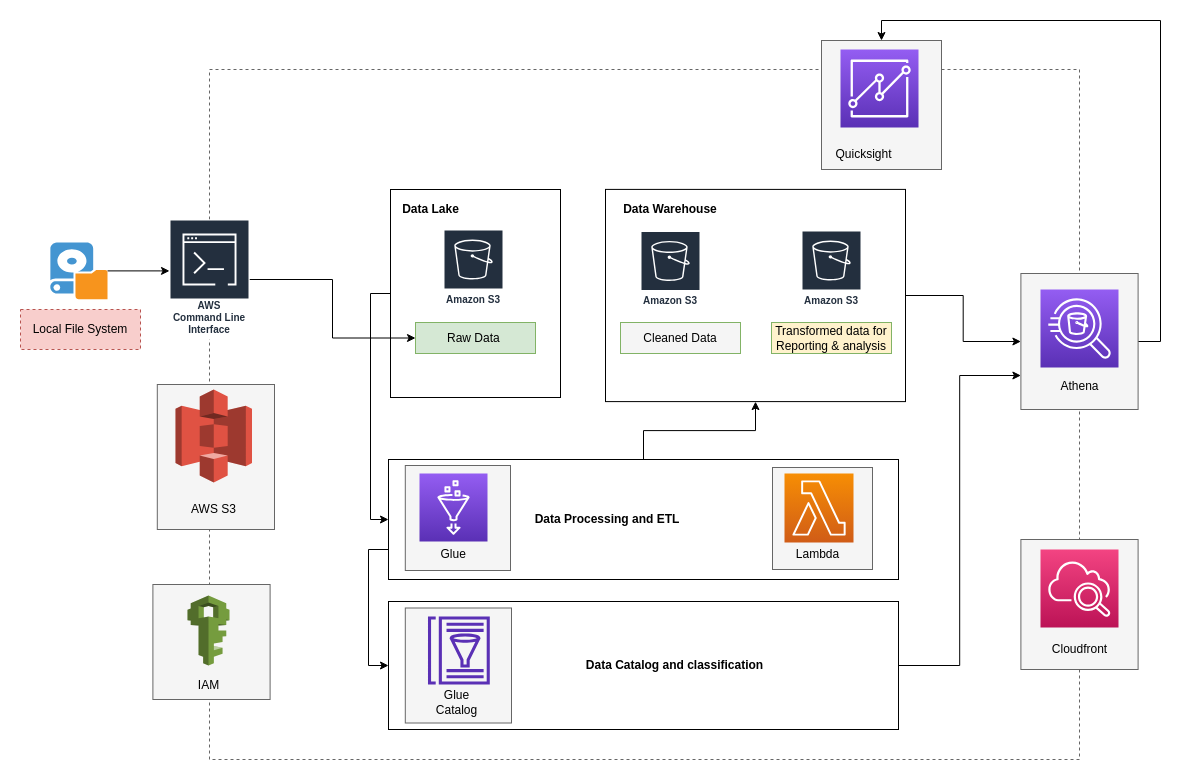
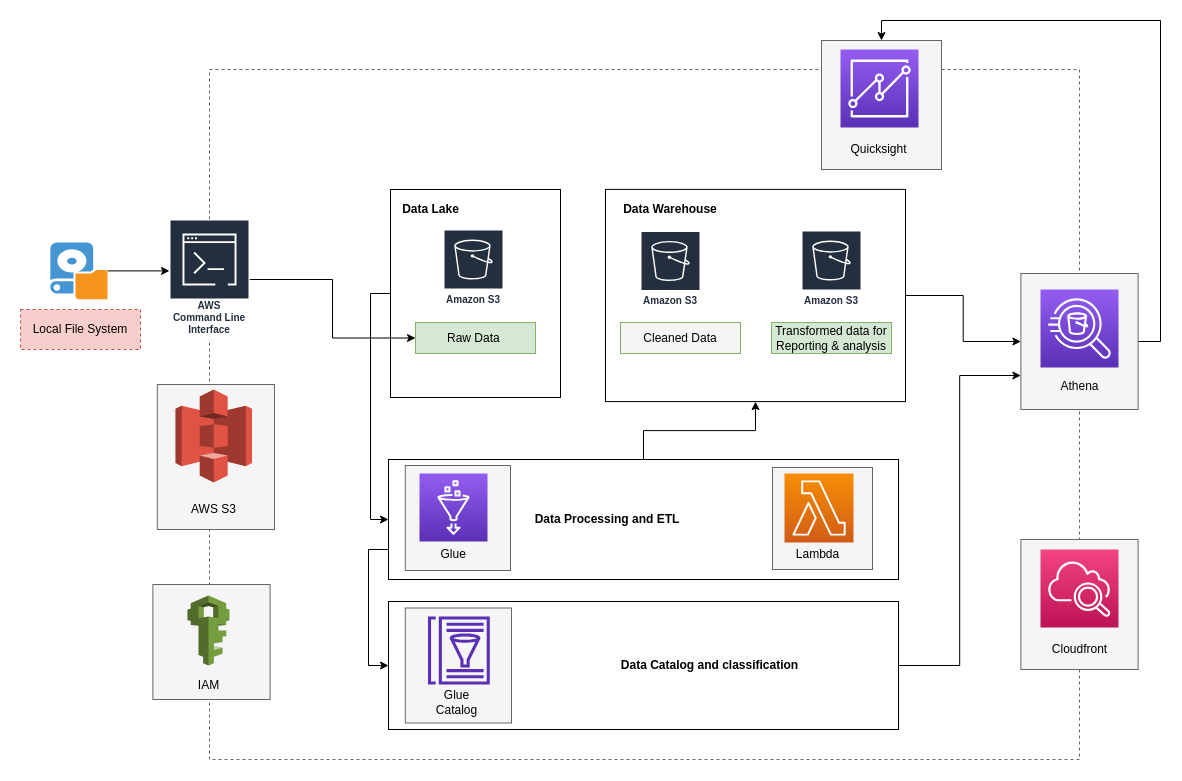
(864, 155) -> (879, 150)
(832, 338) -> (832, 338)
(675, 666) -> (710, 666)
